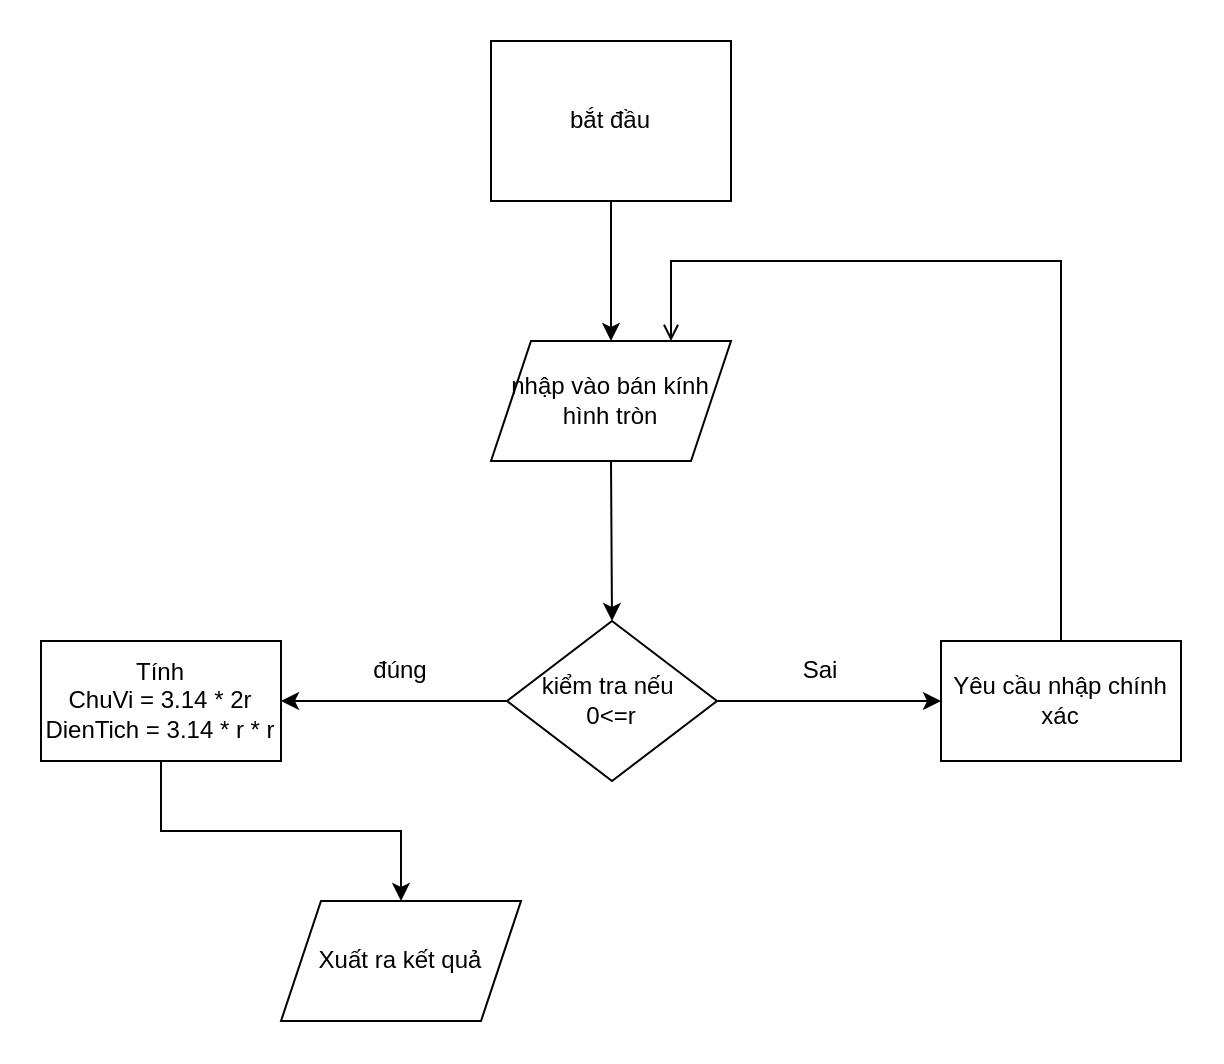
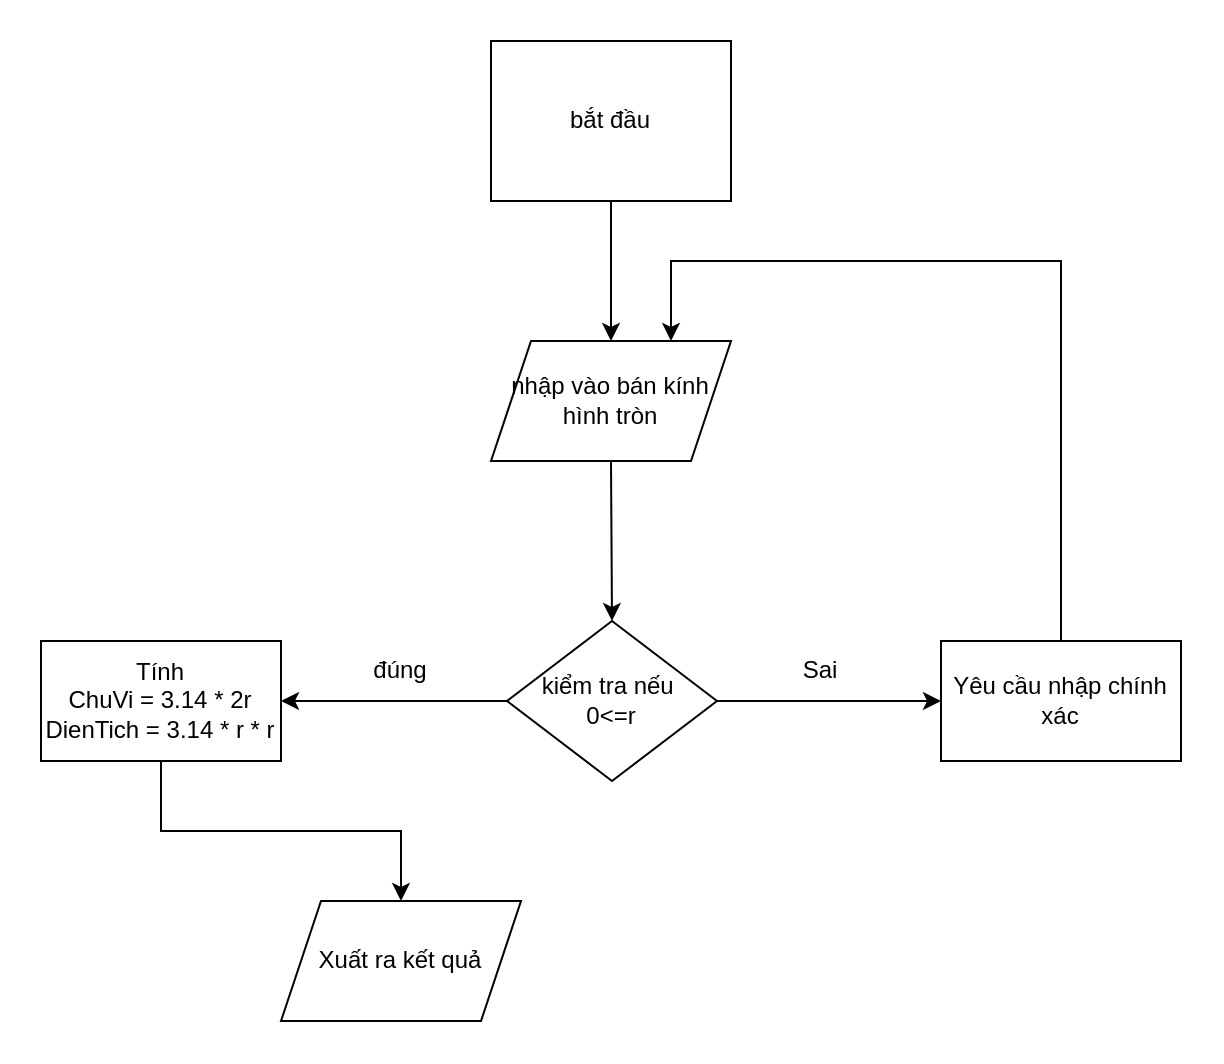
(671, 328) -> (671, 326)
